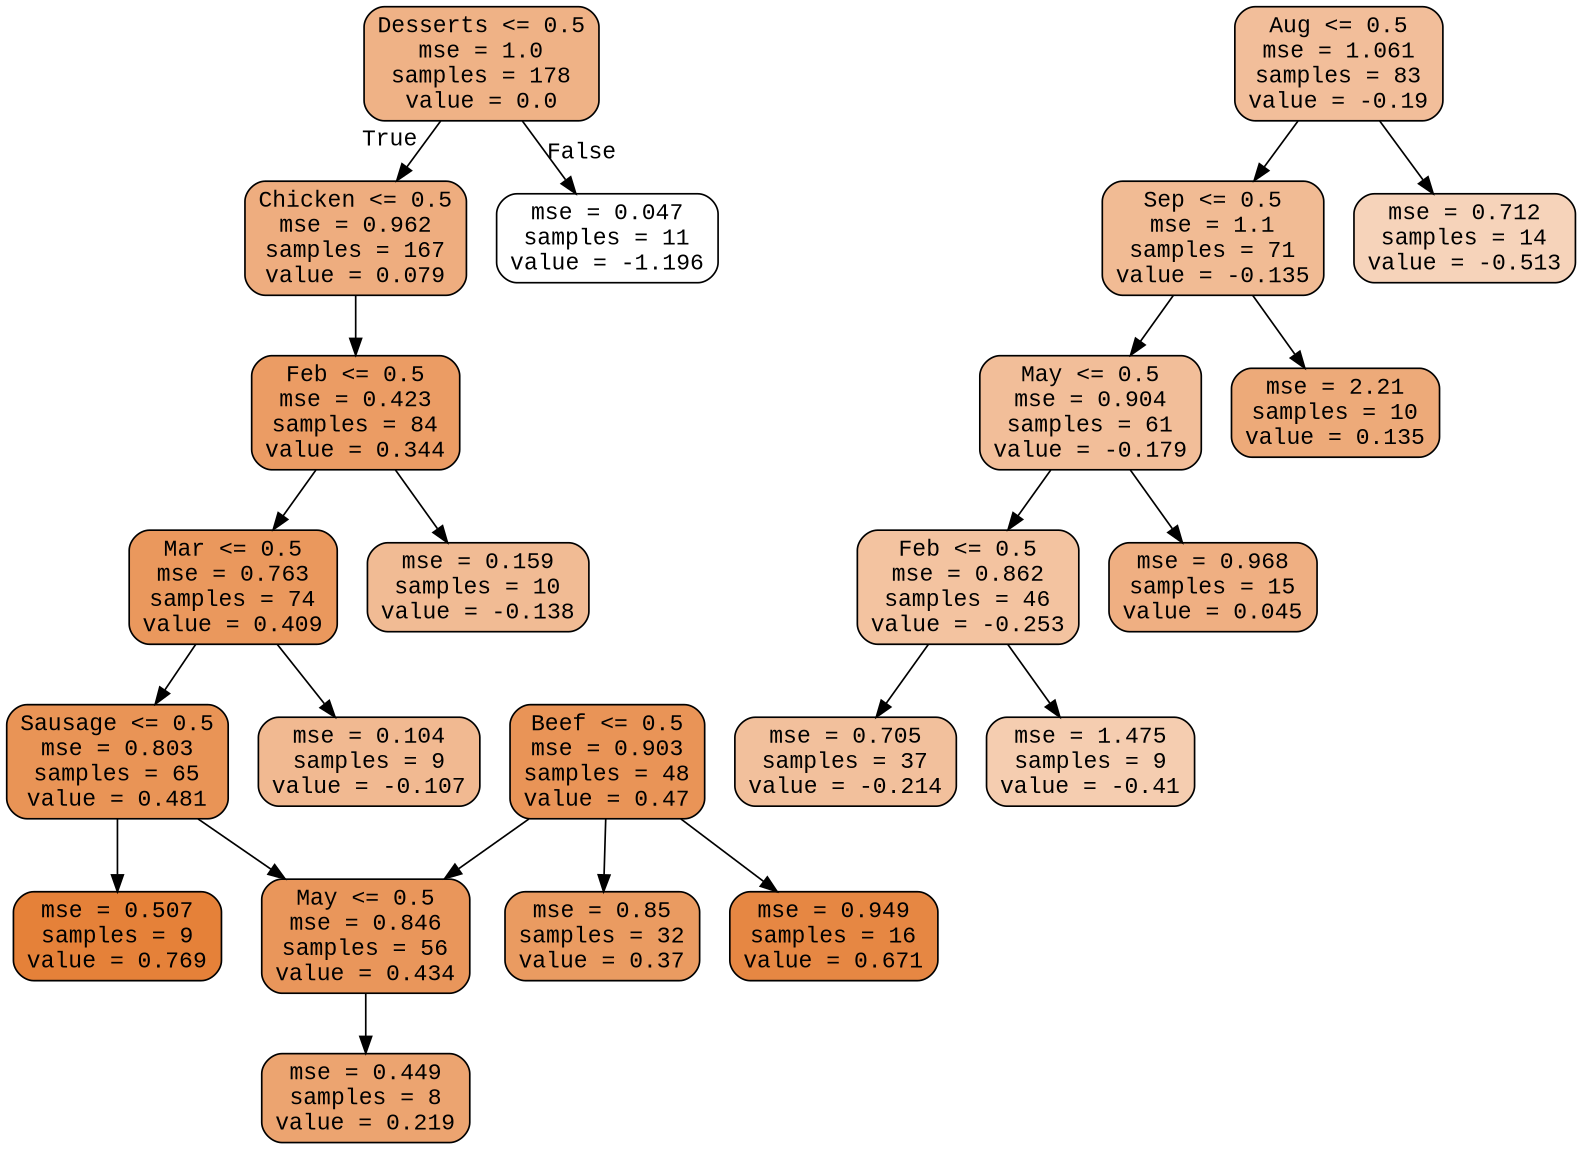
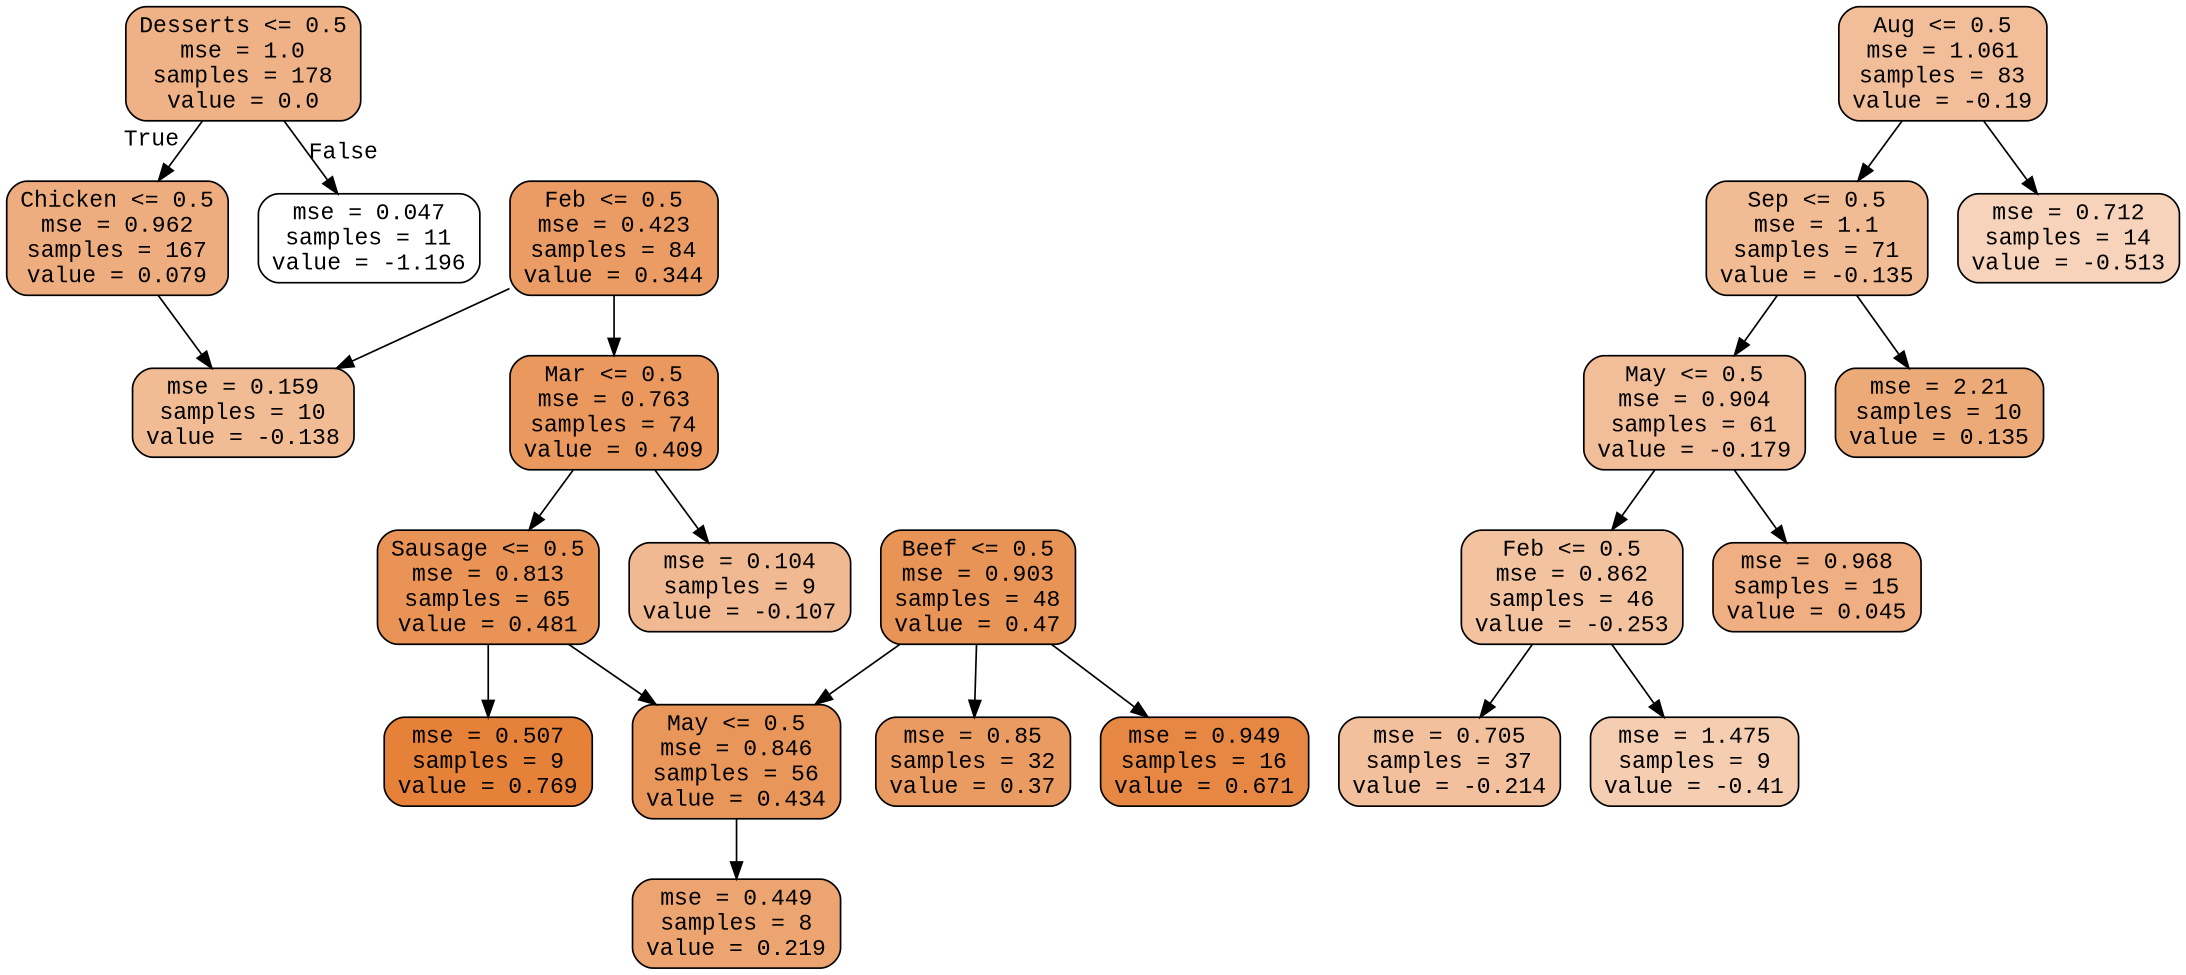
(356, 317) -> (180, 325)
(117, 762) -> (488, 587)
